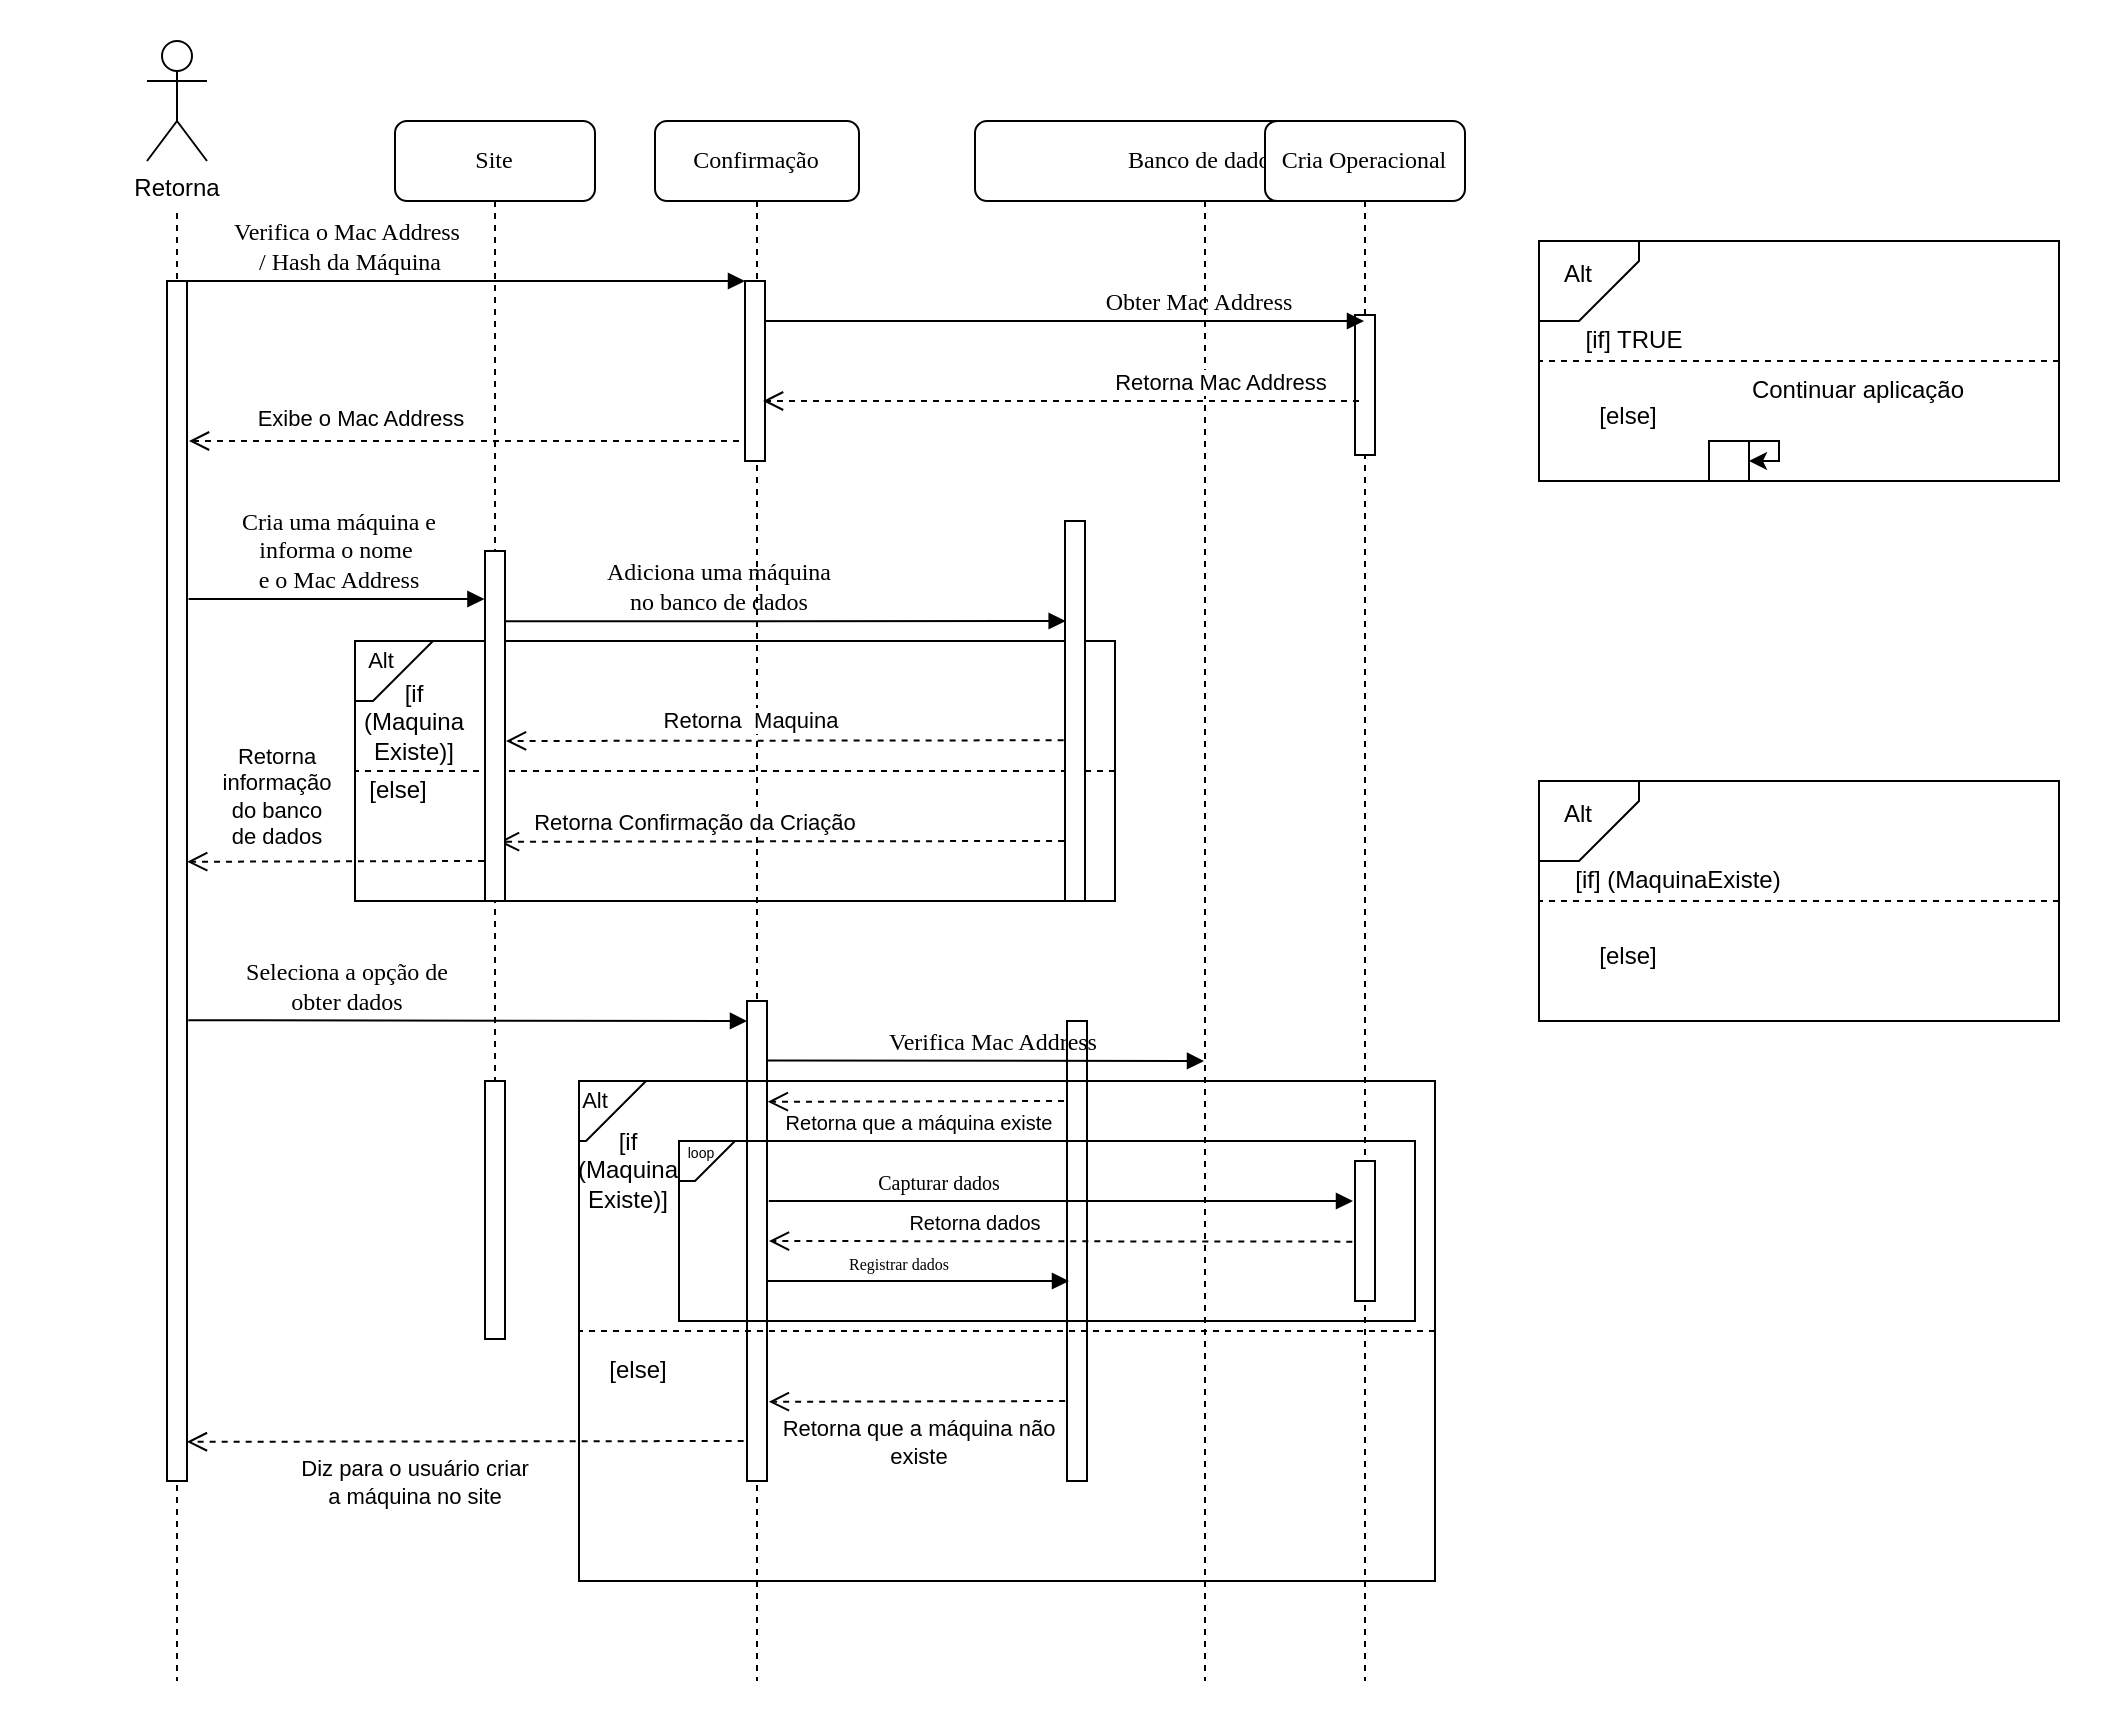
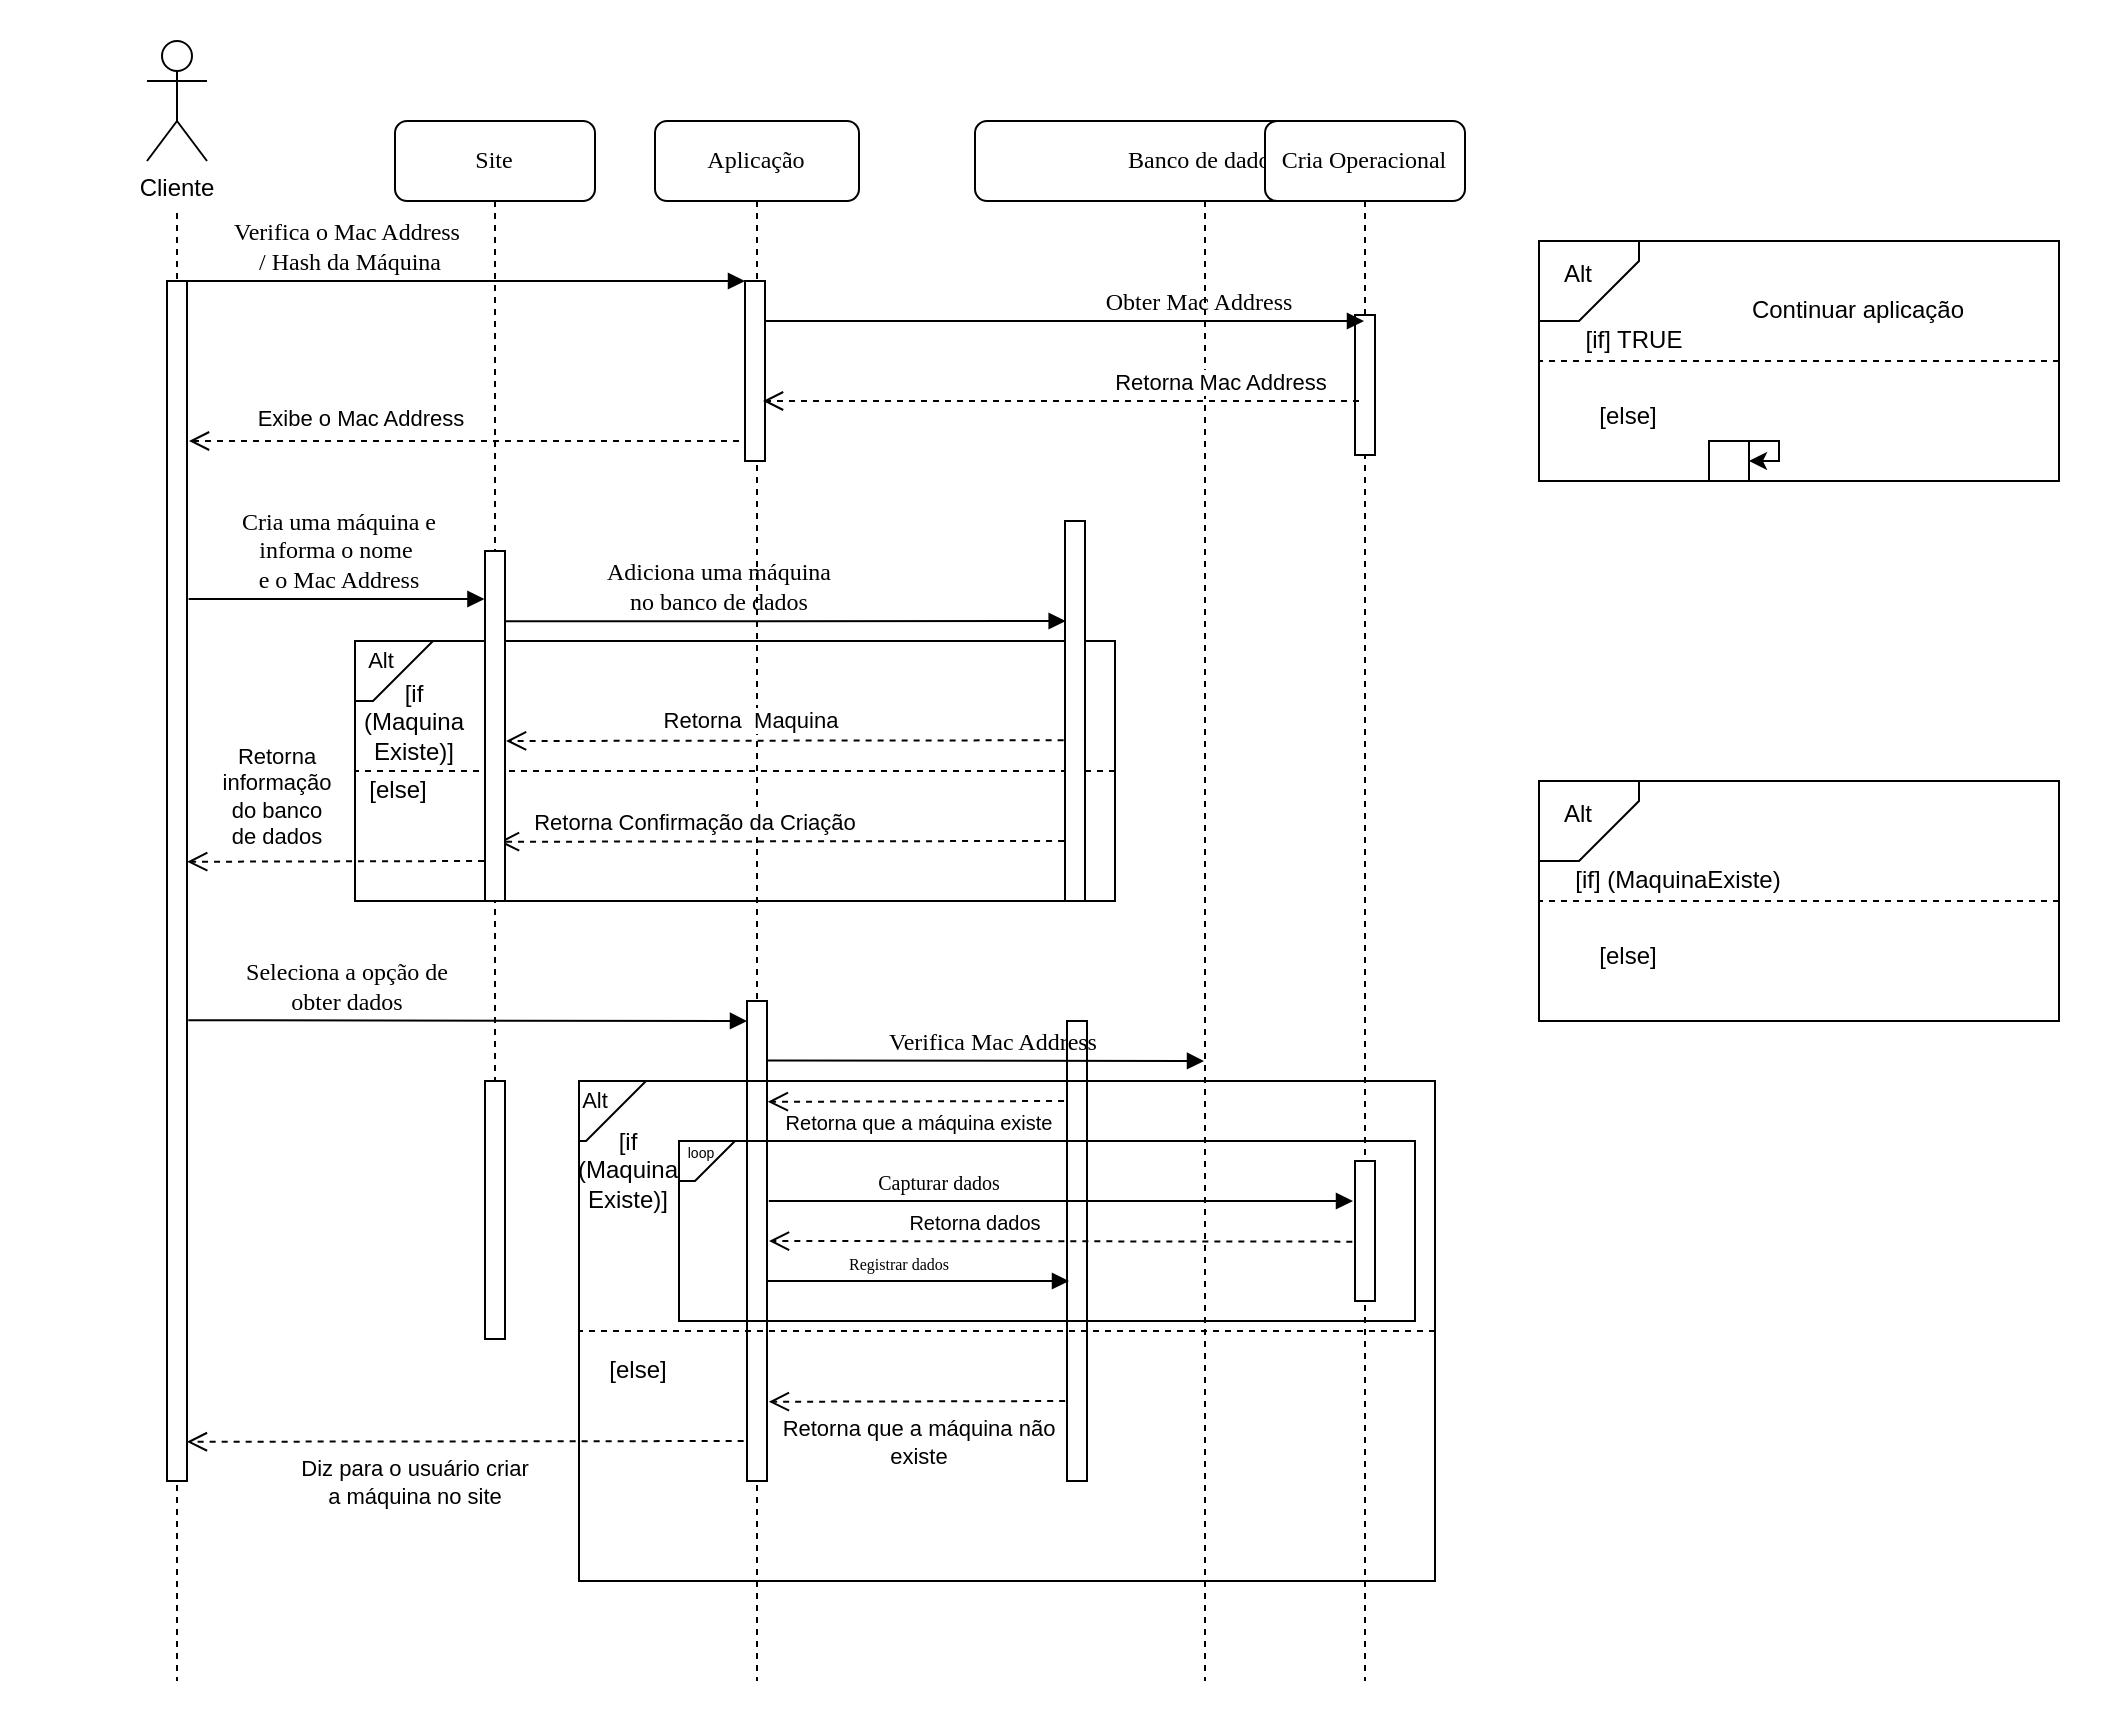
(757, 161) -> (757, 161)
(178, 189) -> (178, 189)
(1859, 391) -> (1859, 311)
